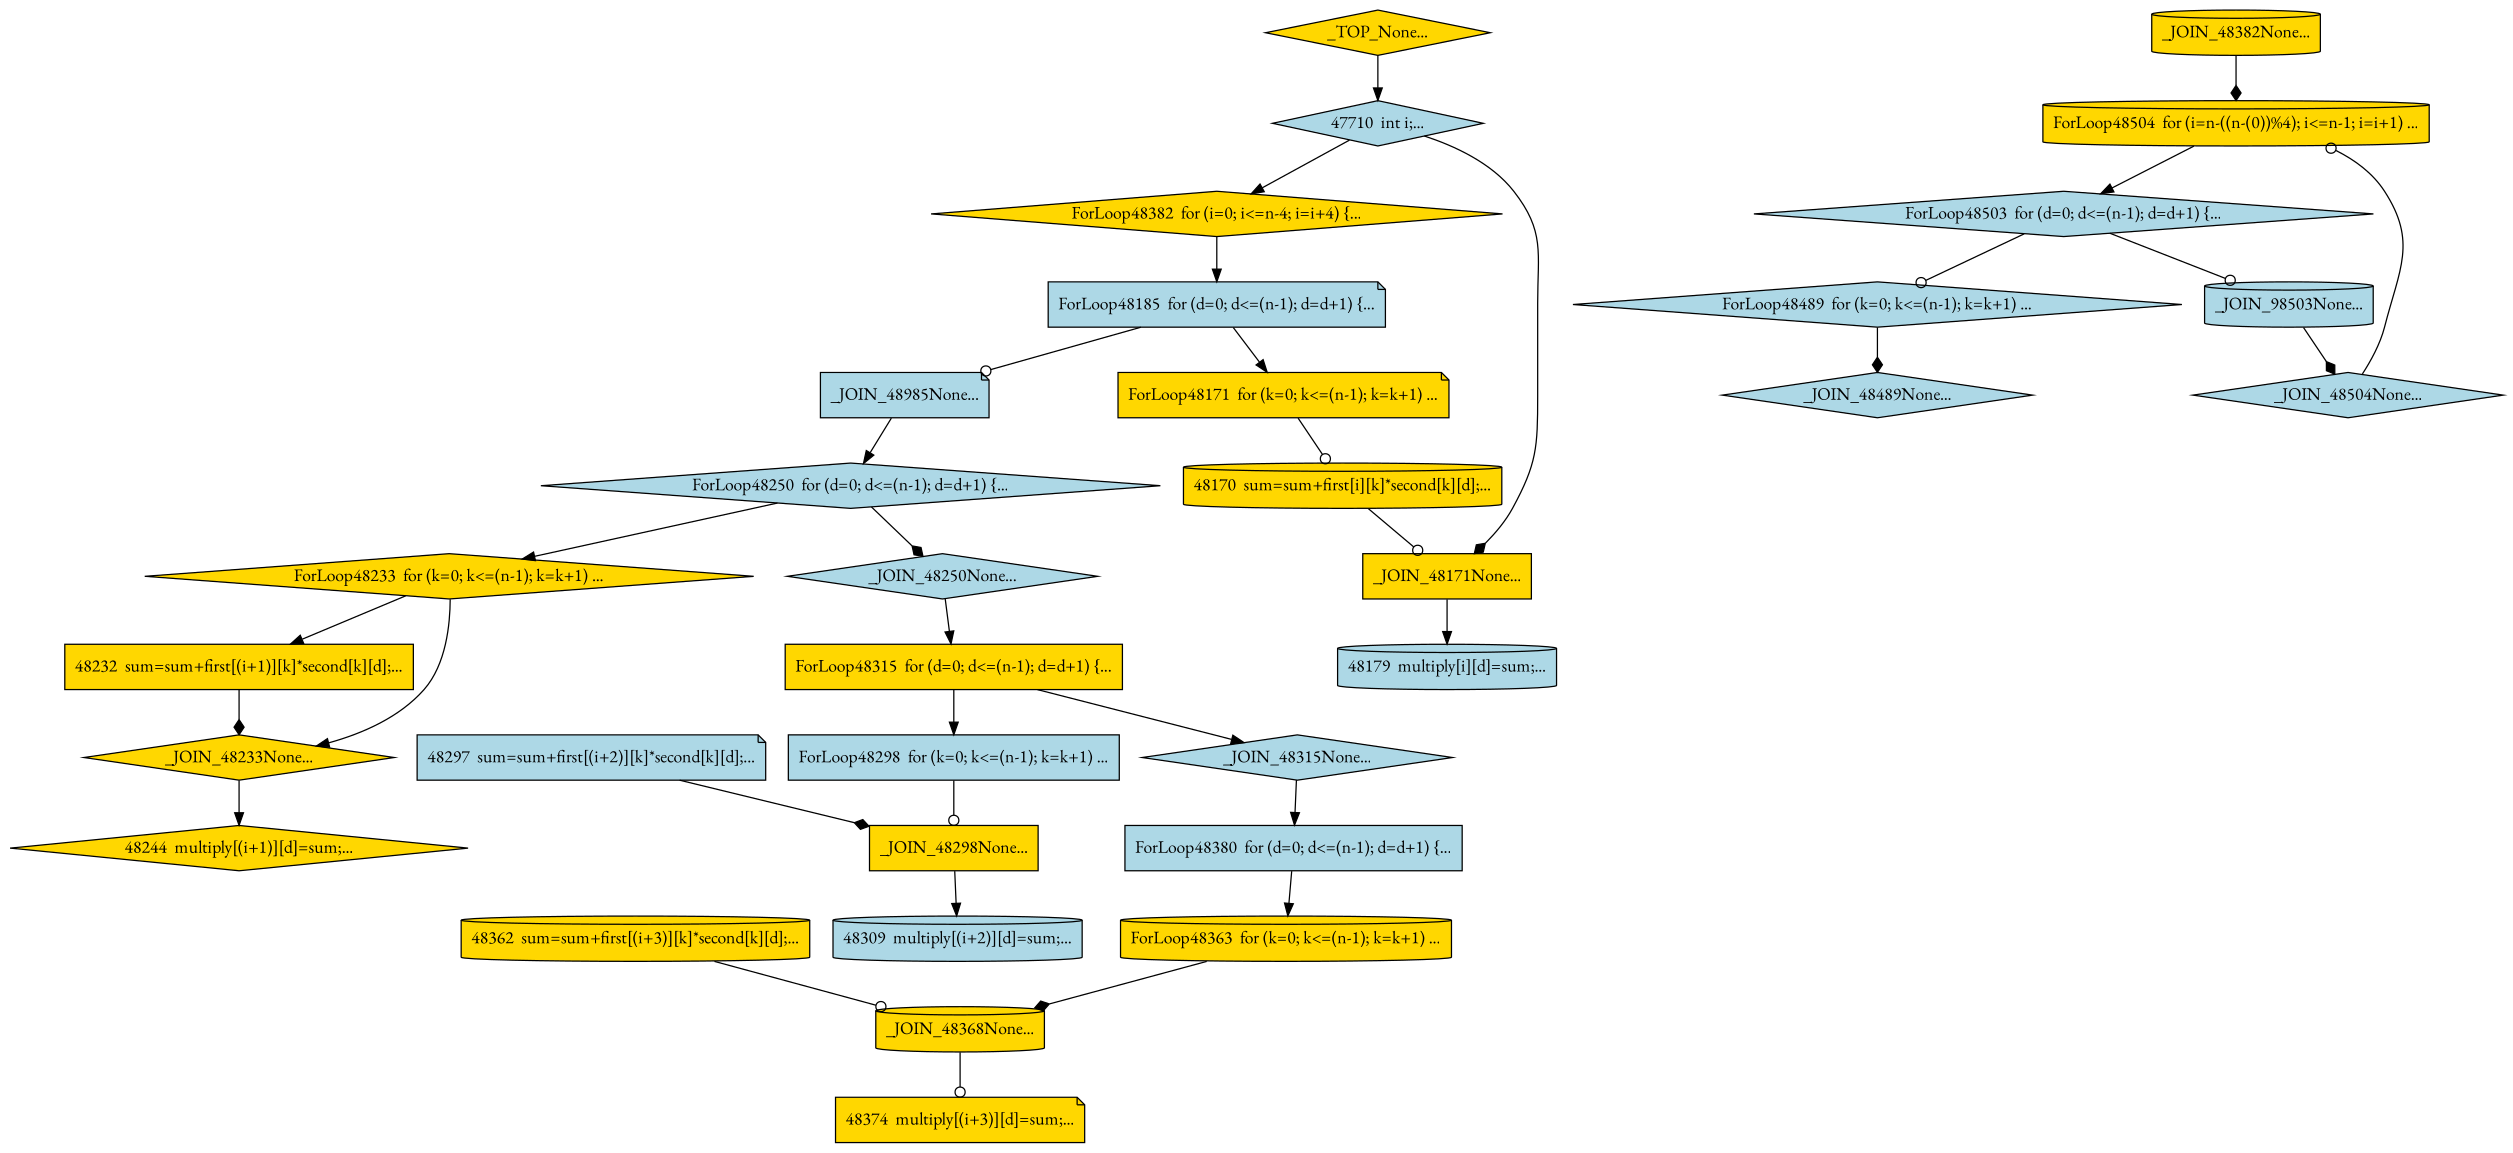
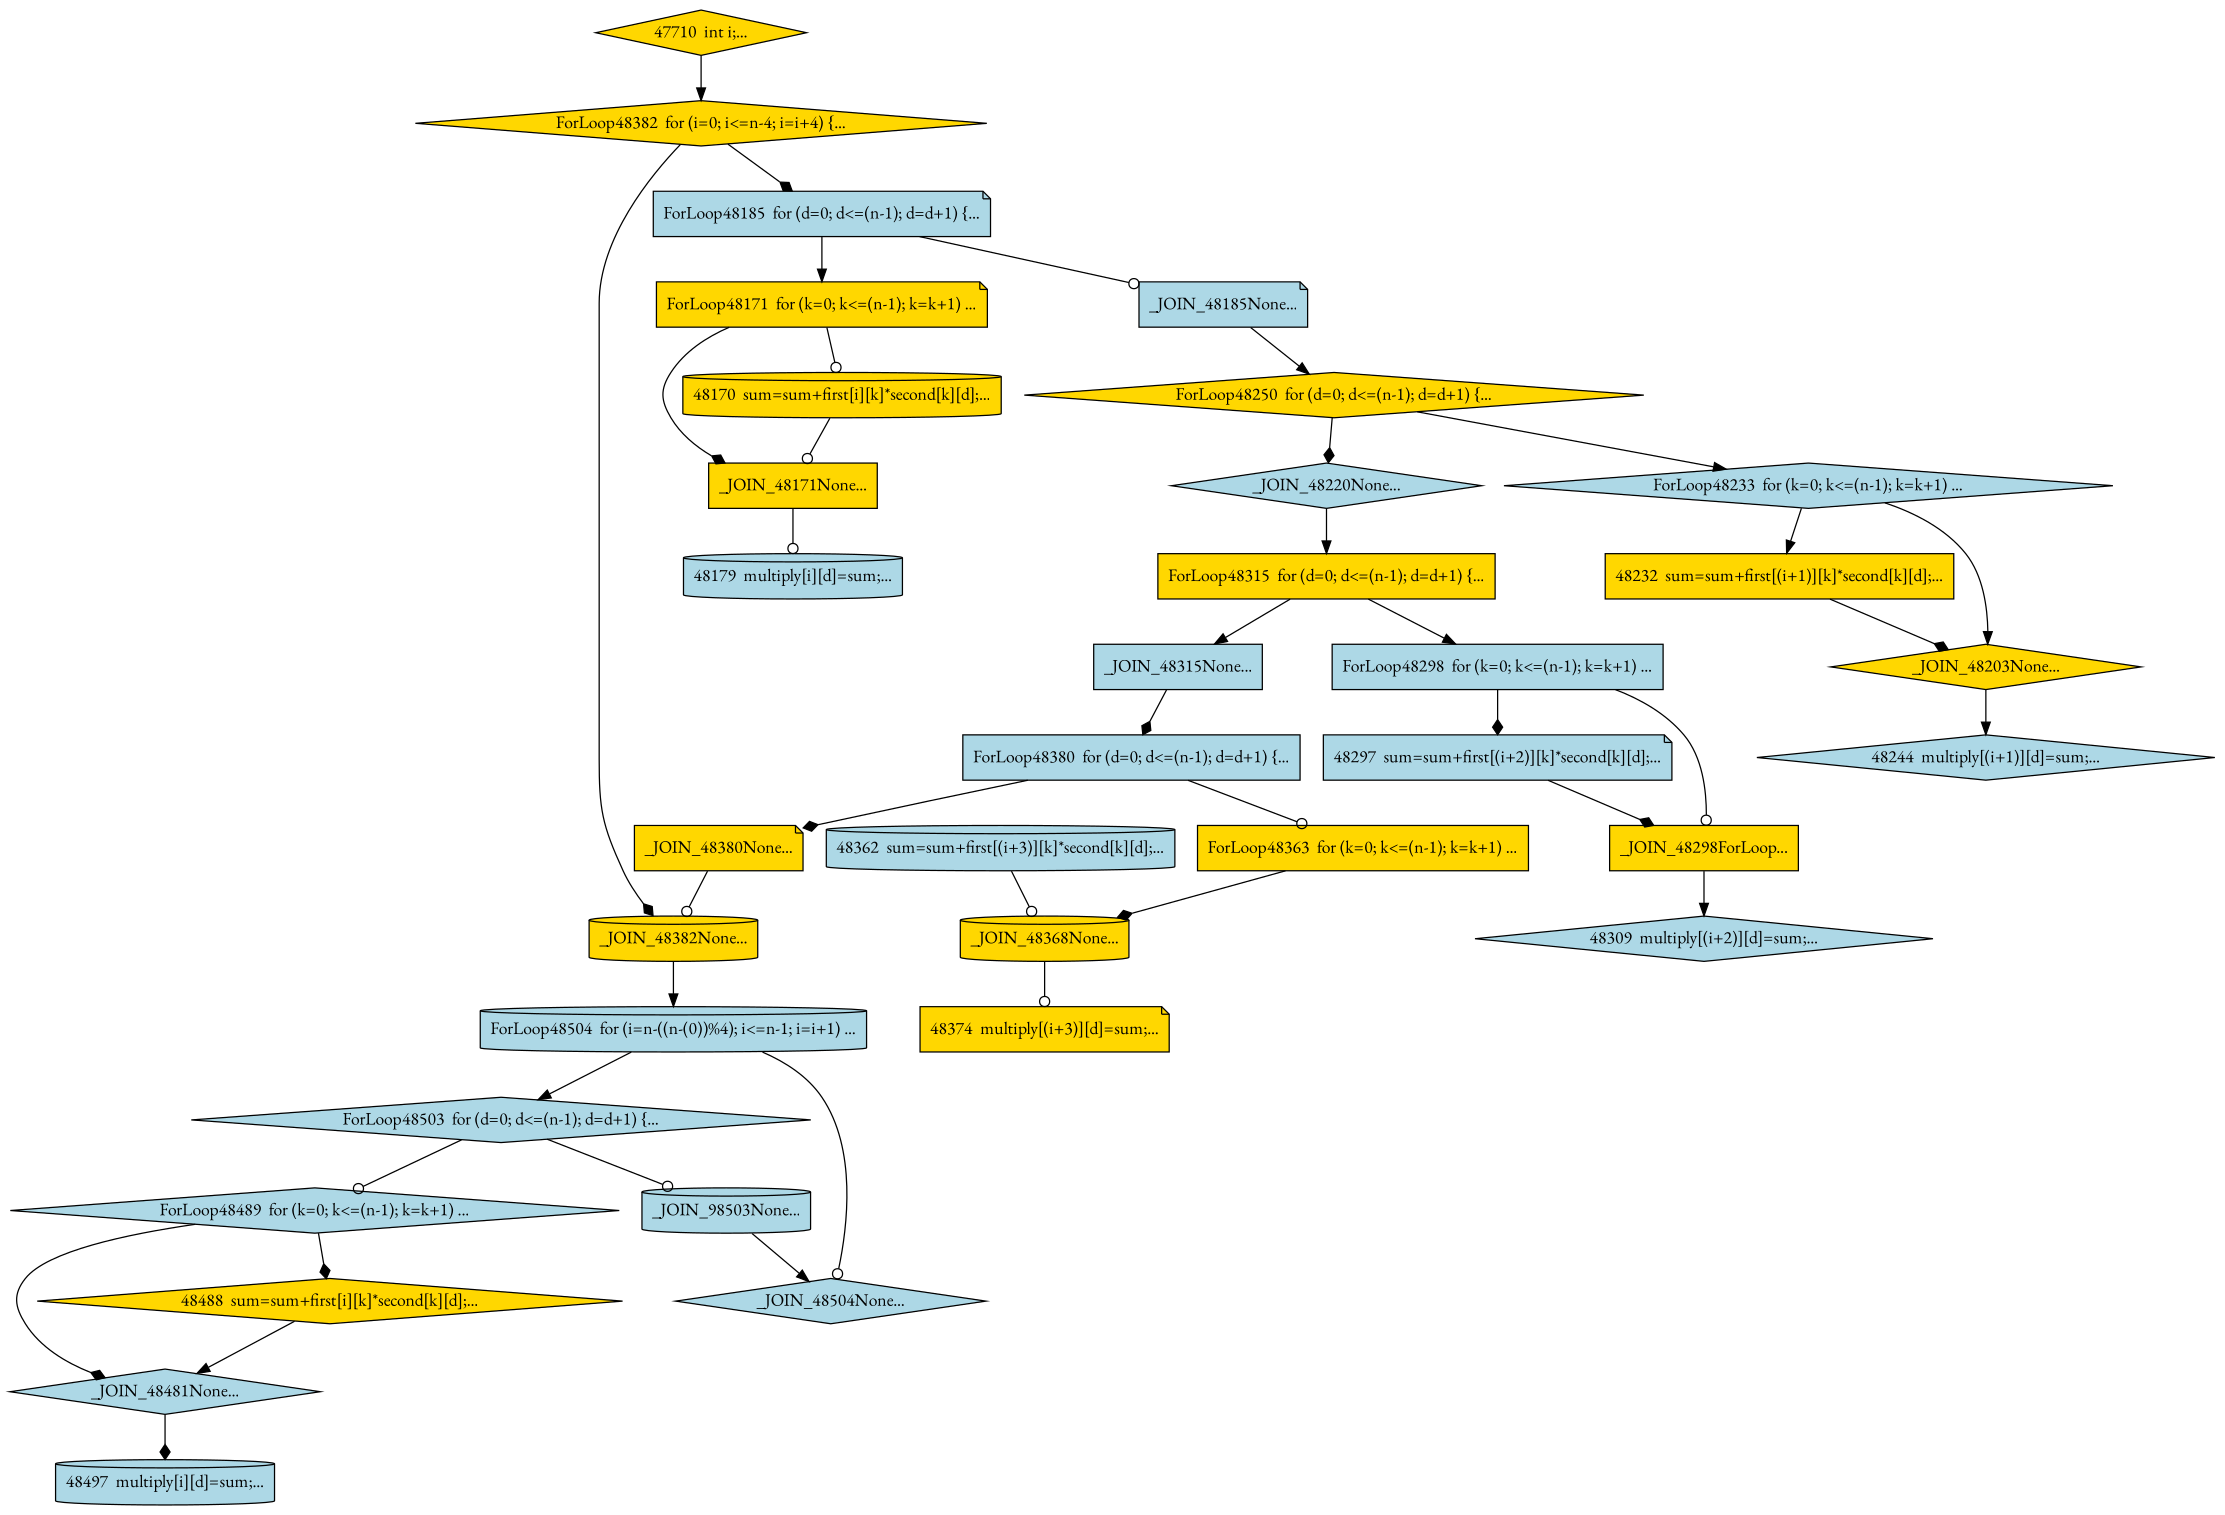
(1378, 33) -> none
(2236, 71) -> (673, 978)
(1378, 123) -> (701, 33)
(2236, 123) -> (673, 1029)
(2403, 252) -> (841, 1144)
(1217, 253) -> (754, 163)
(1538, 318) -> (664, 386)
(2315, 345) -> (776, 1253)
(905, 395) -> (1223, 305)
(1877, 395) -> (165, 1392)
(851, 486) -> (1334, 395)
none -> (599, 517)
(449, 576) -> (1808, 486)
(942, 576) -> (1327, 486)
(1447, 615) -> (793, 526)
none -> (1498, 705)
(239, 758) -> (1986, 667)
(1297, 758) -> (1178, 667)
(1296, 796) -> (1158, 706)
(239, 848) -> (1986, 758)
none -> (719, 848)
(954, 848) -> (1704, 848)
(1290, 887) -> (1243, 801)
(635, 939) -> (1001, 848)
(958, 939) -> (1704, 939)
(1286, 939) -> (1363, 848)
none -> (330, 1301)
none -> (165, 1482)
